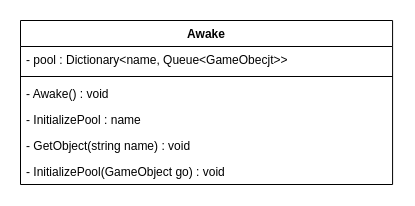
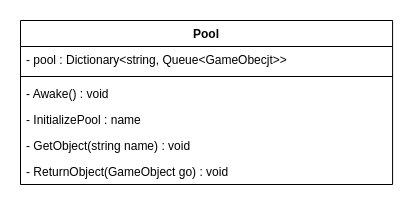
(207, 35) -> (207, 35)
(160, 61) -> (165, 61)
(137, 173) -> (138, 173)
